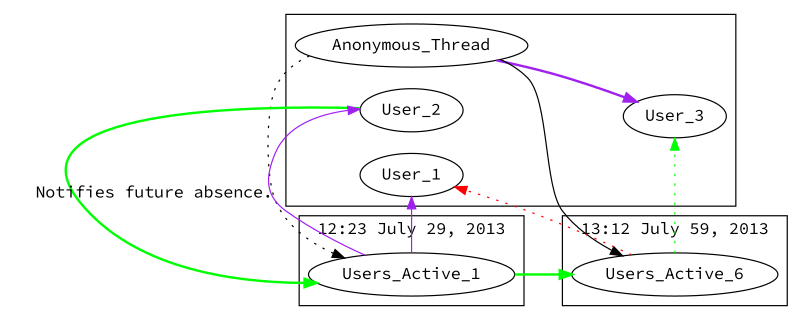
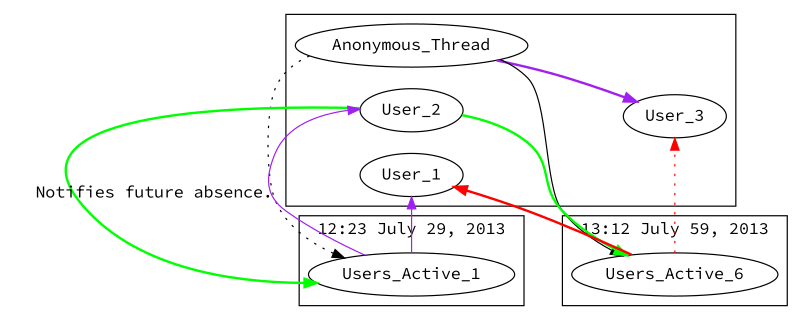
(675, 196) -> (675, 196)
(550, 220) -> (550, 220)
(537, 274) -> (540, 158)
